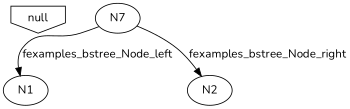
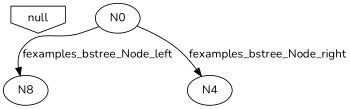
(118, 18) -> (118, 18)
(26, 90) -> (26, 90)
(210, 90) -> (210, 90)
